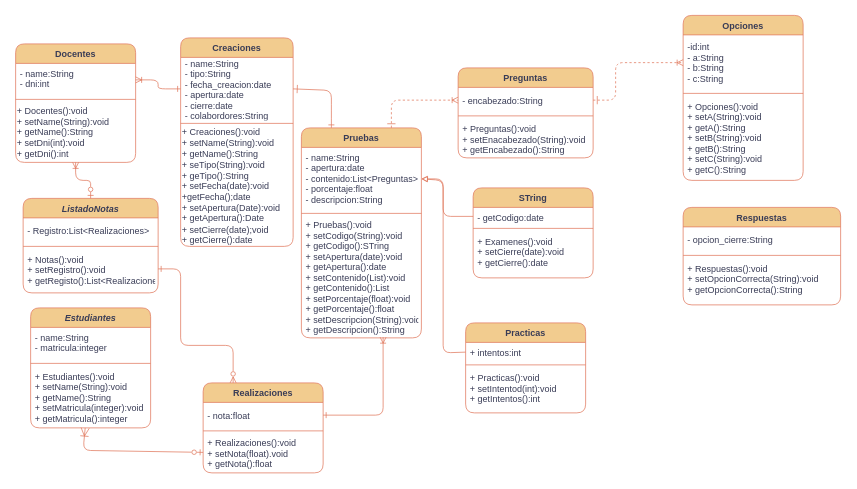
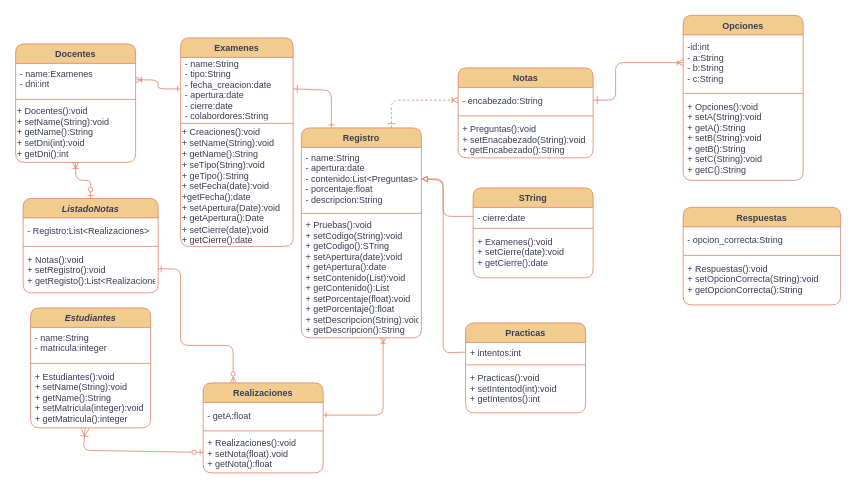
(236, 48) -> (236, 48)
(623, 63) -> (623, 63)
(49, 74) -> (55, 74)
(525, 78) -> (525, 78)
(361, 138) -> (361, 138)
(514, 218) -> (506, 218)
(737, 240) -> (743, 240)
(234, 416) -> (234, 416)
